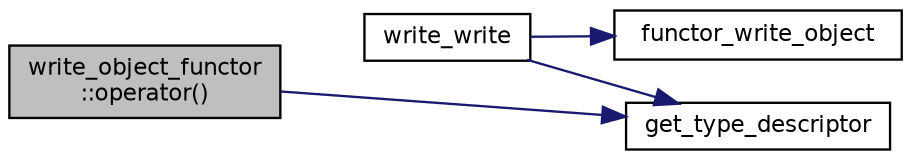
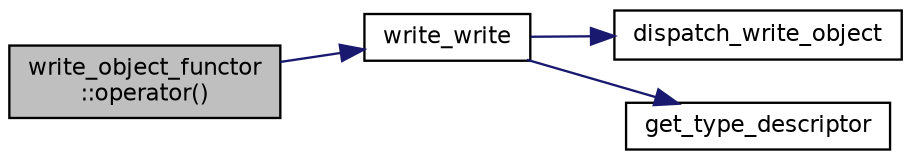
(758, 35) -> (758, 35)
(441, 103) -> (311, 57)
